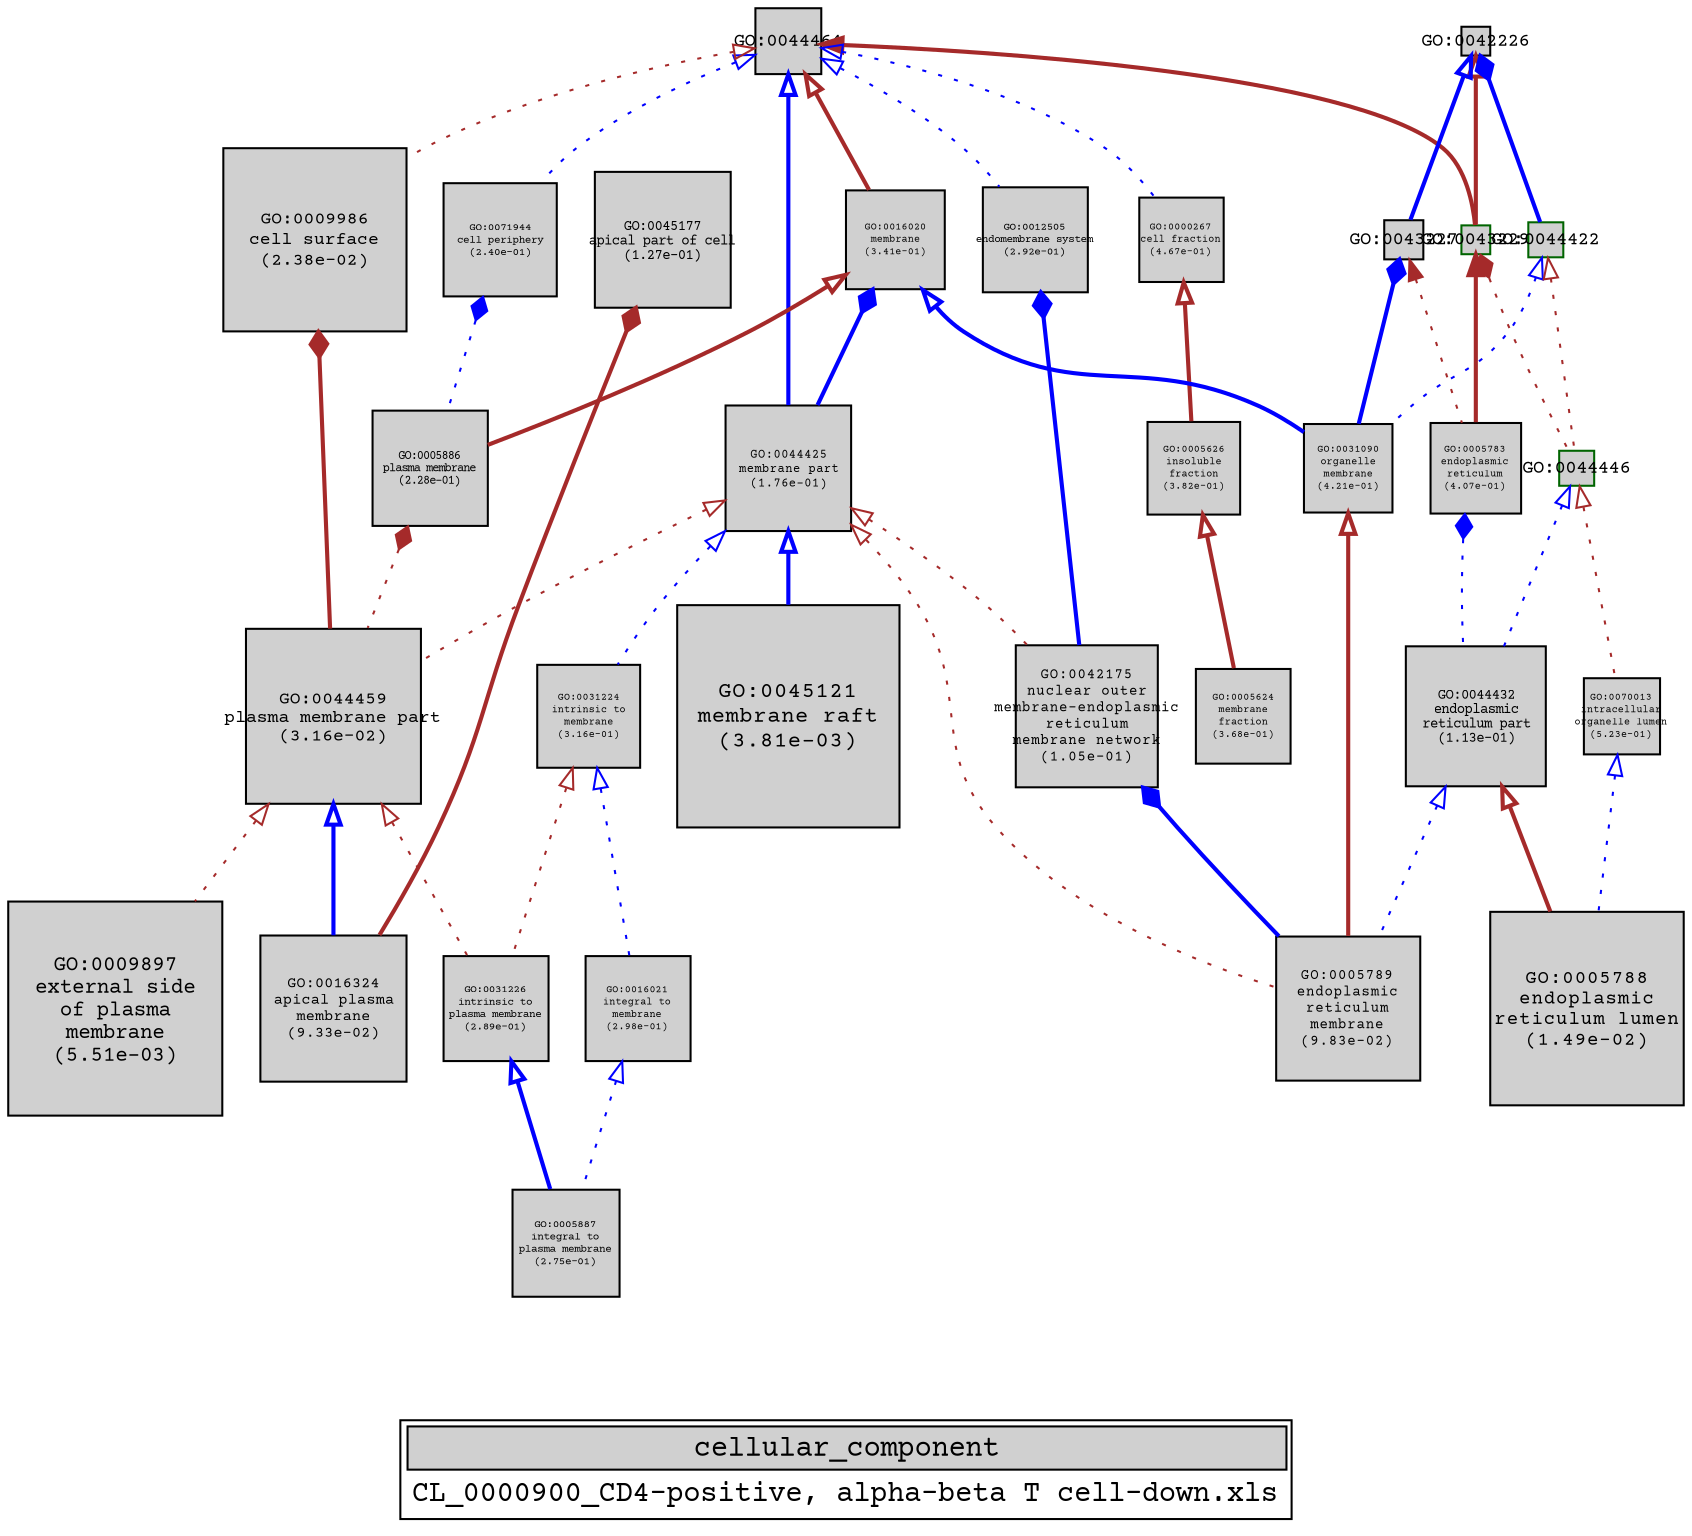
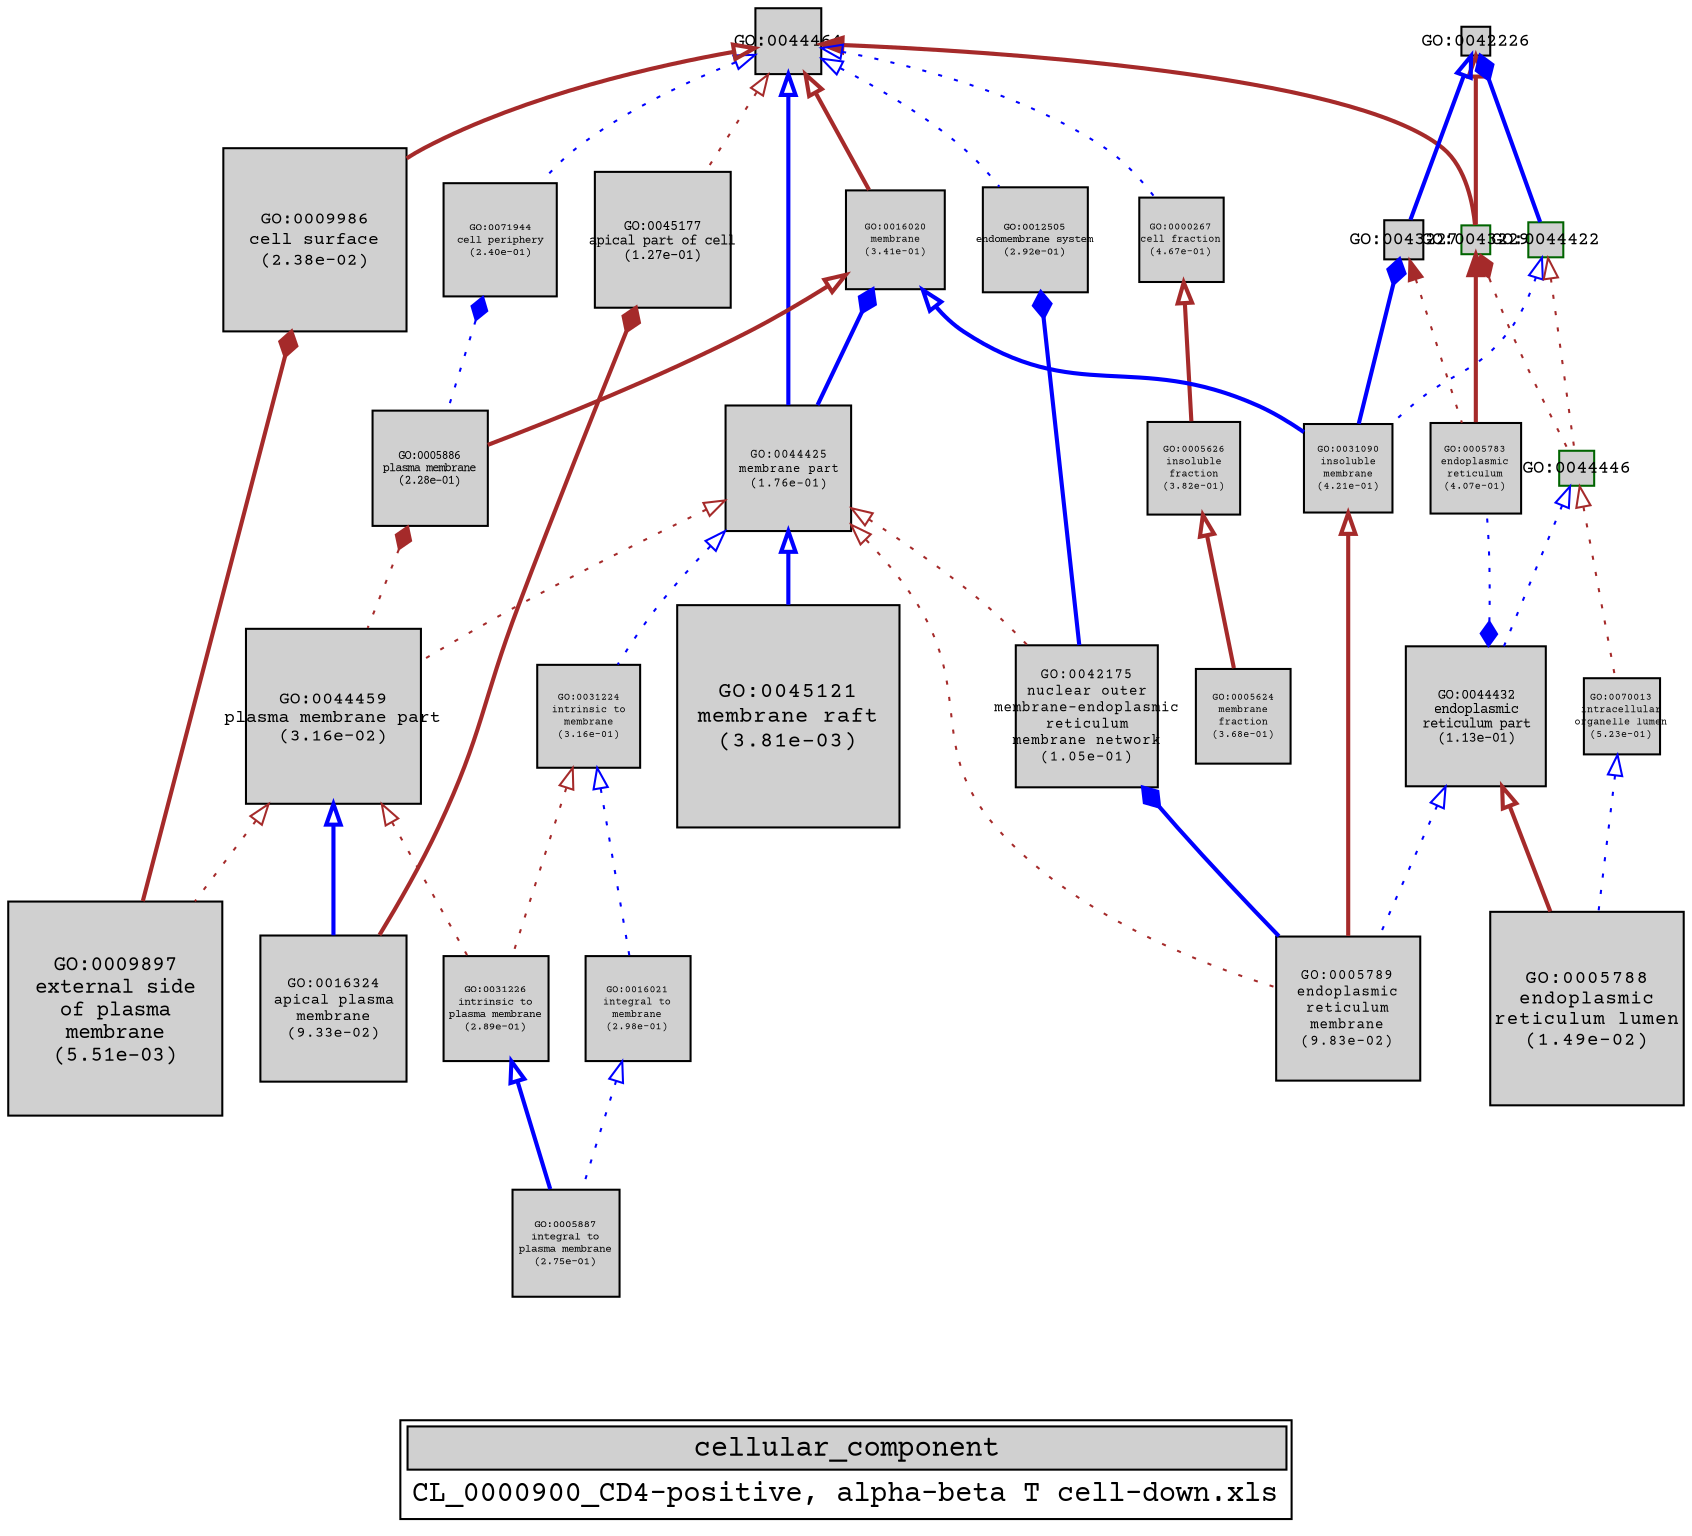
(566, 92) -> (566, 92)
none -> (731, 132)
(1349, 461) -> (1349, 461)
(325, 493) -> (214, 629)
(1462, 593) -> (1489, 568)
